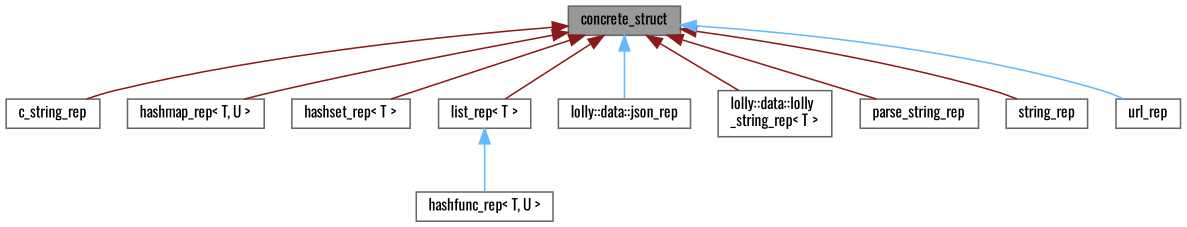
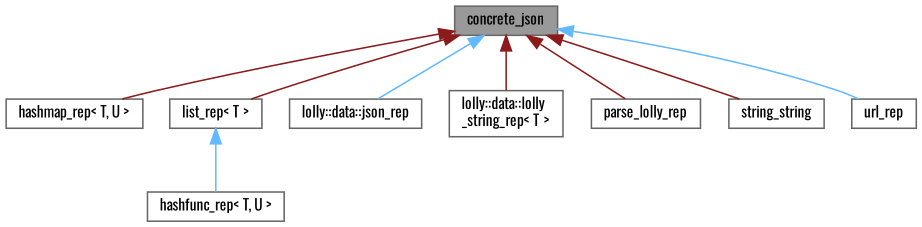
(624, 21) -> (506, 21)
(53, 114) -> none
(351, 114) -> none
(919, 114) -> (646, 114)
(1047, 114) -> (777, 114)
